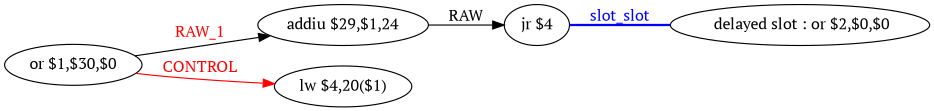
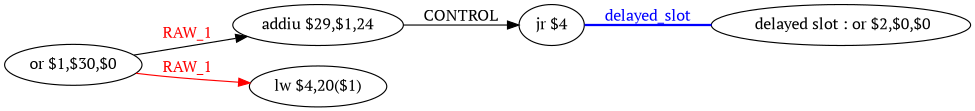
(466, 16) -> (461, 16)
(620, 16) -> (648, 16)
(200, 68) -> (188, 68)
